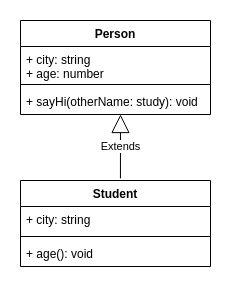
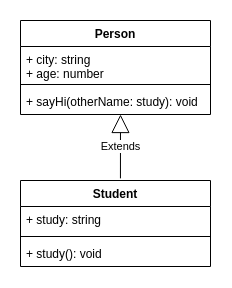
(65, 220) -> (70, 220)
(63, 254) -> (70, 254)
